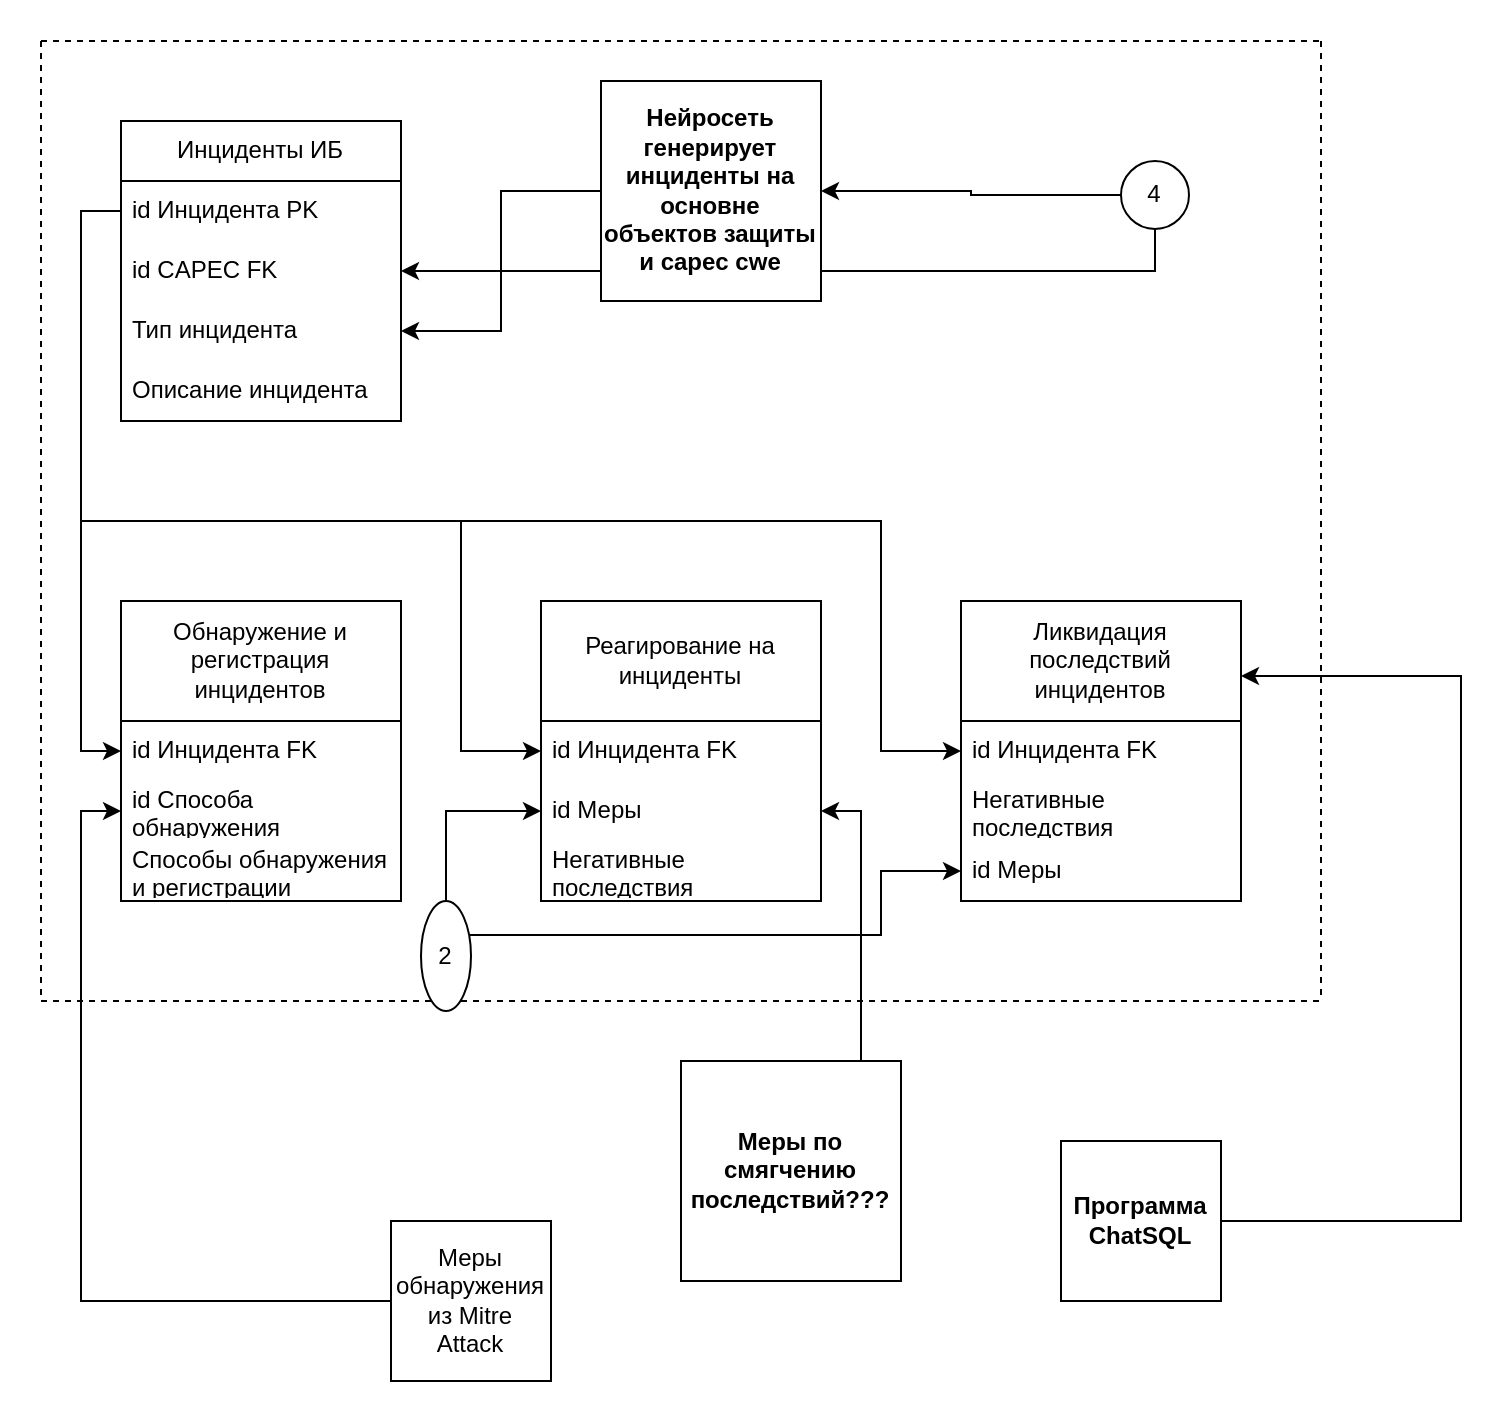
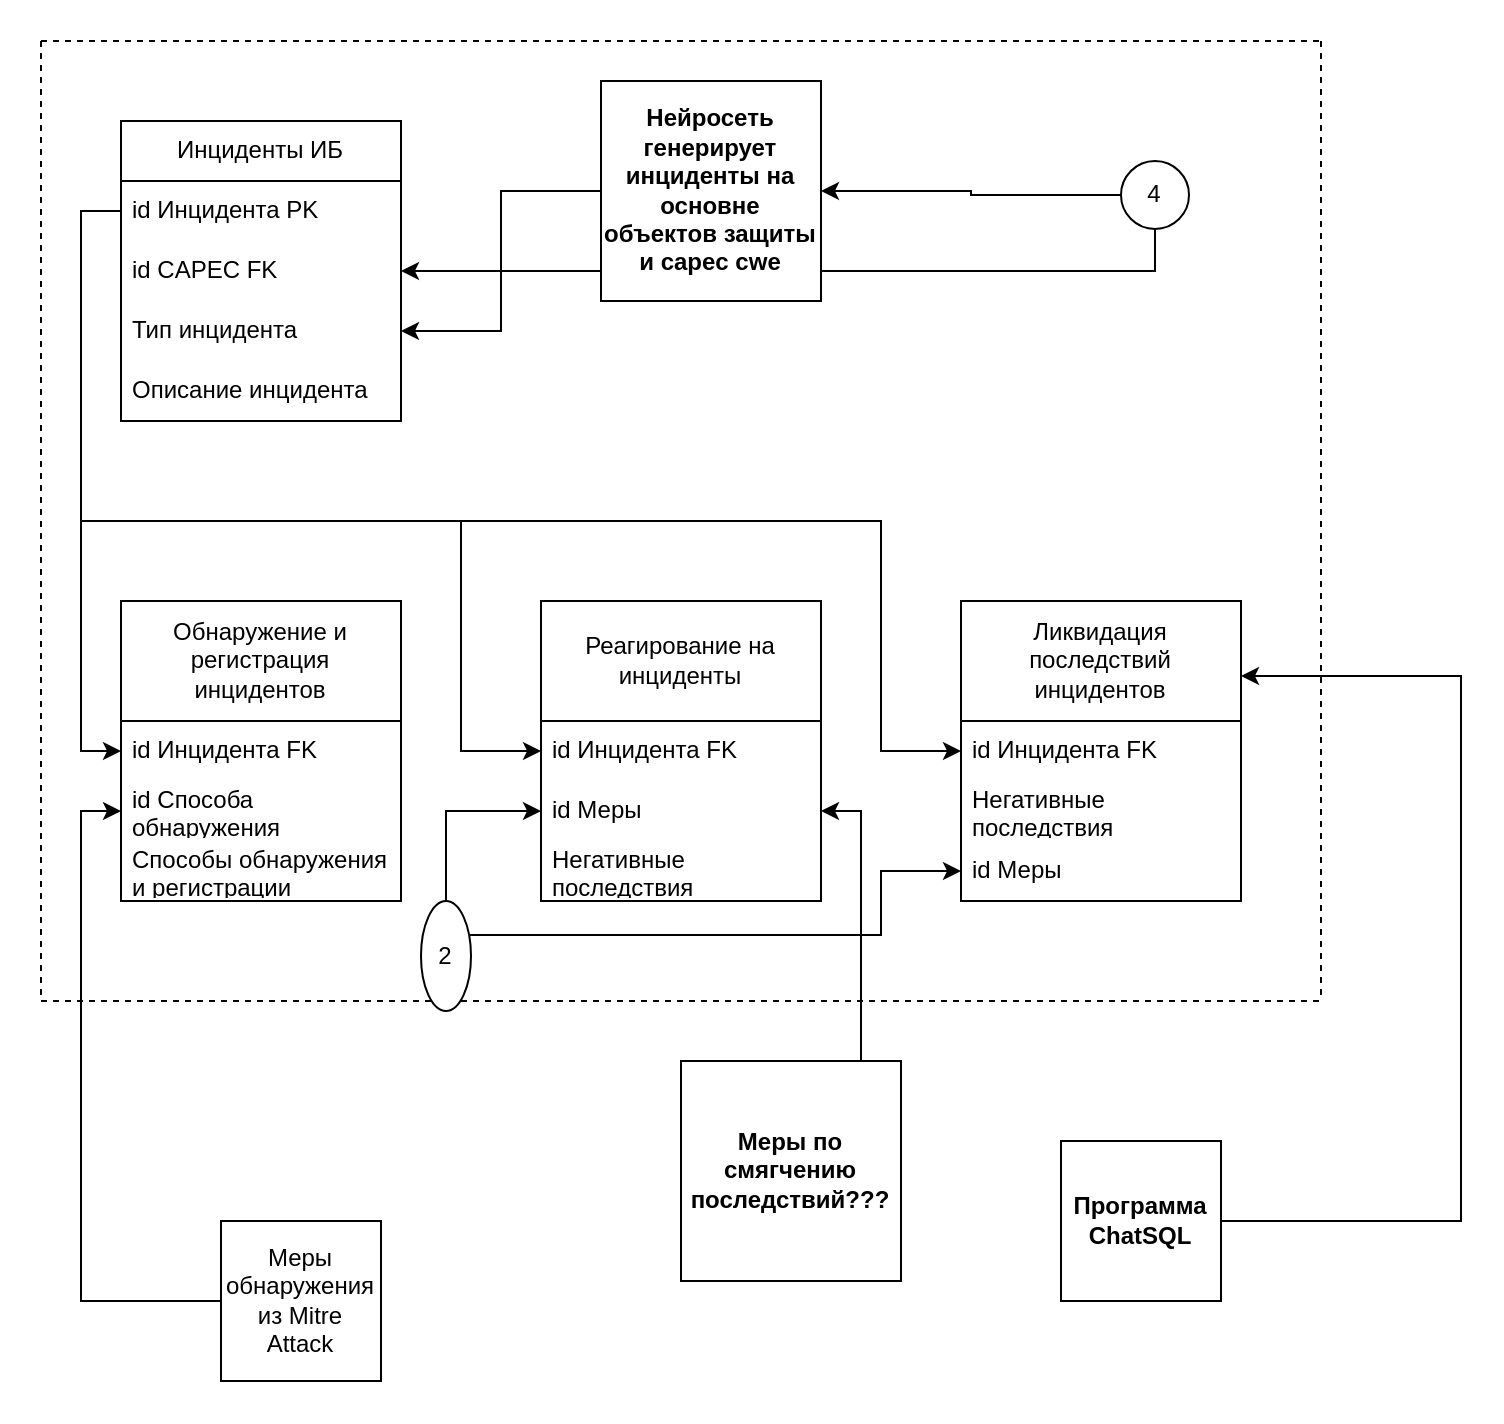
(471, 1301) -> (301, 1301)
